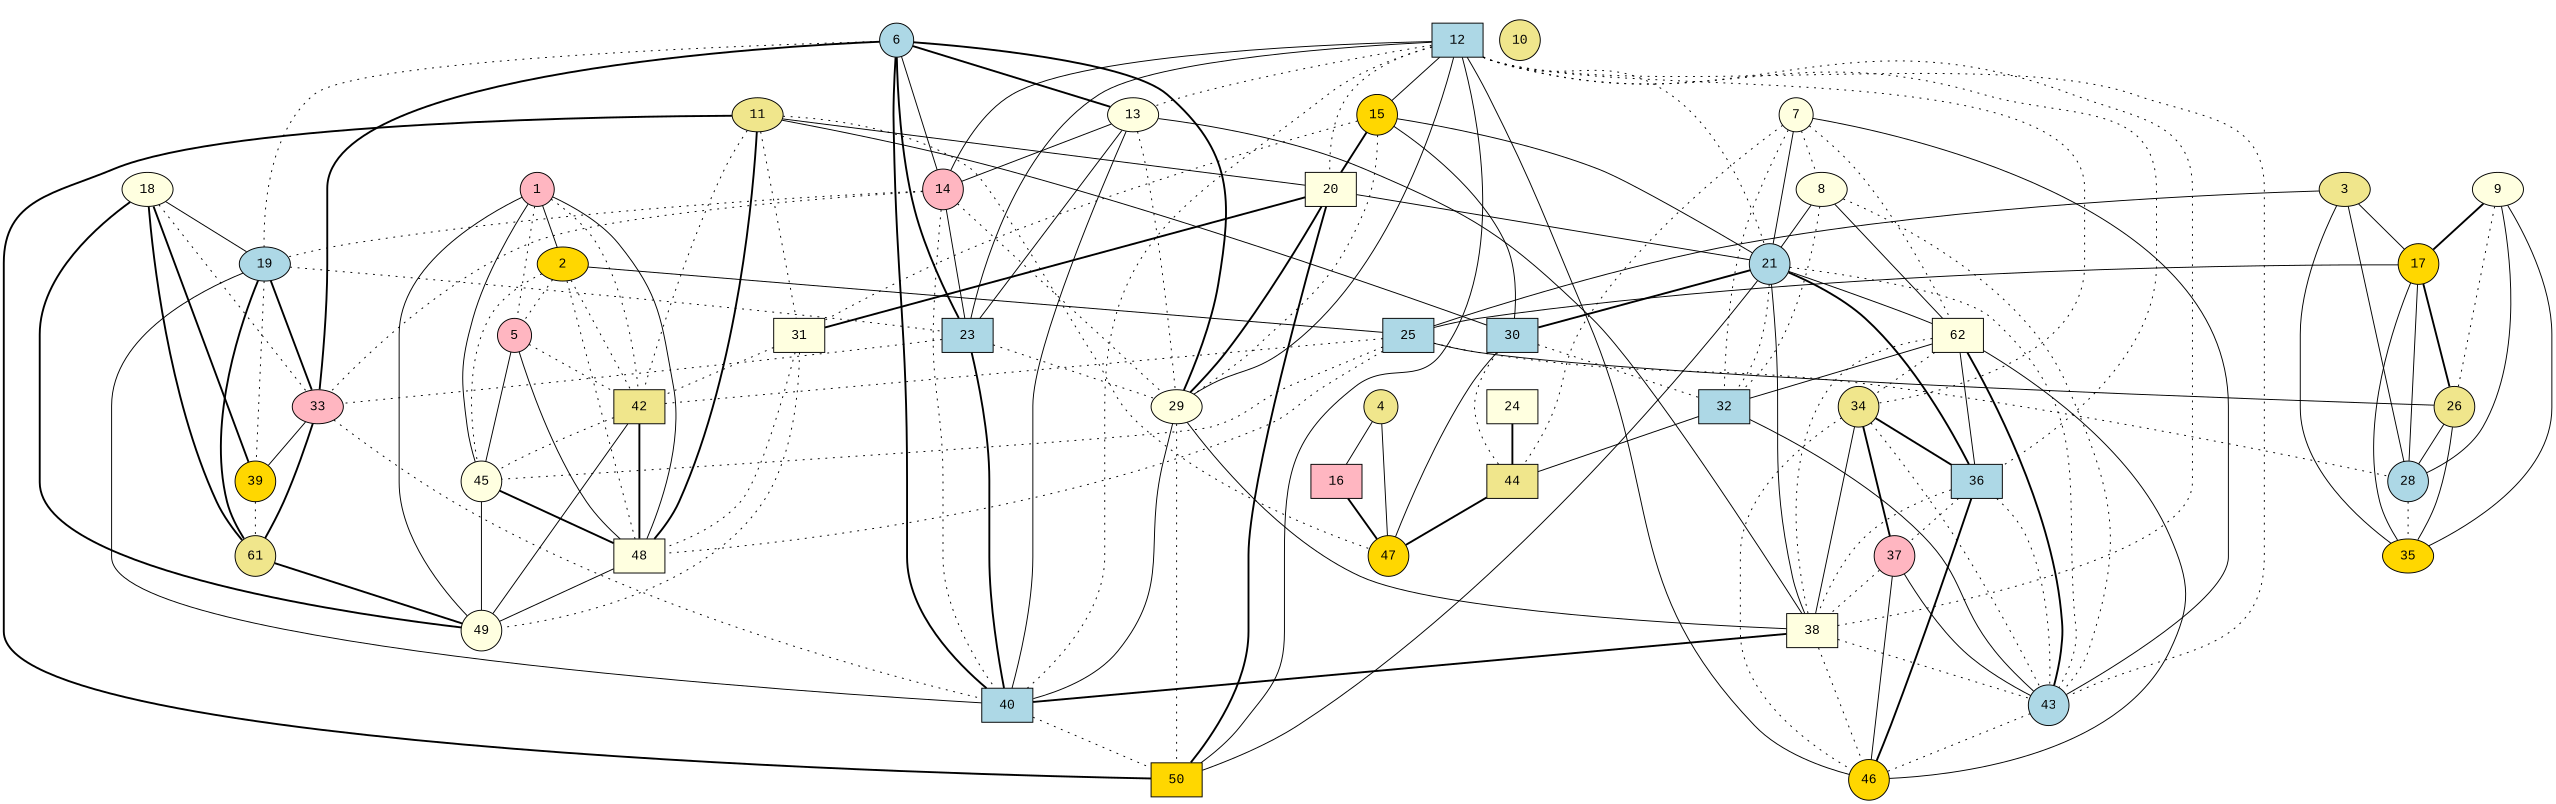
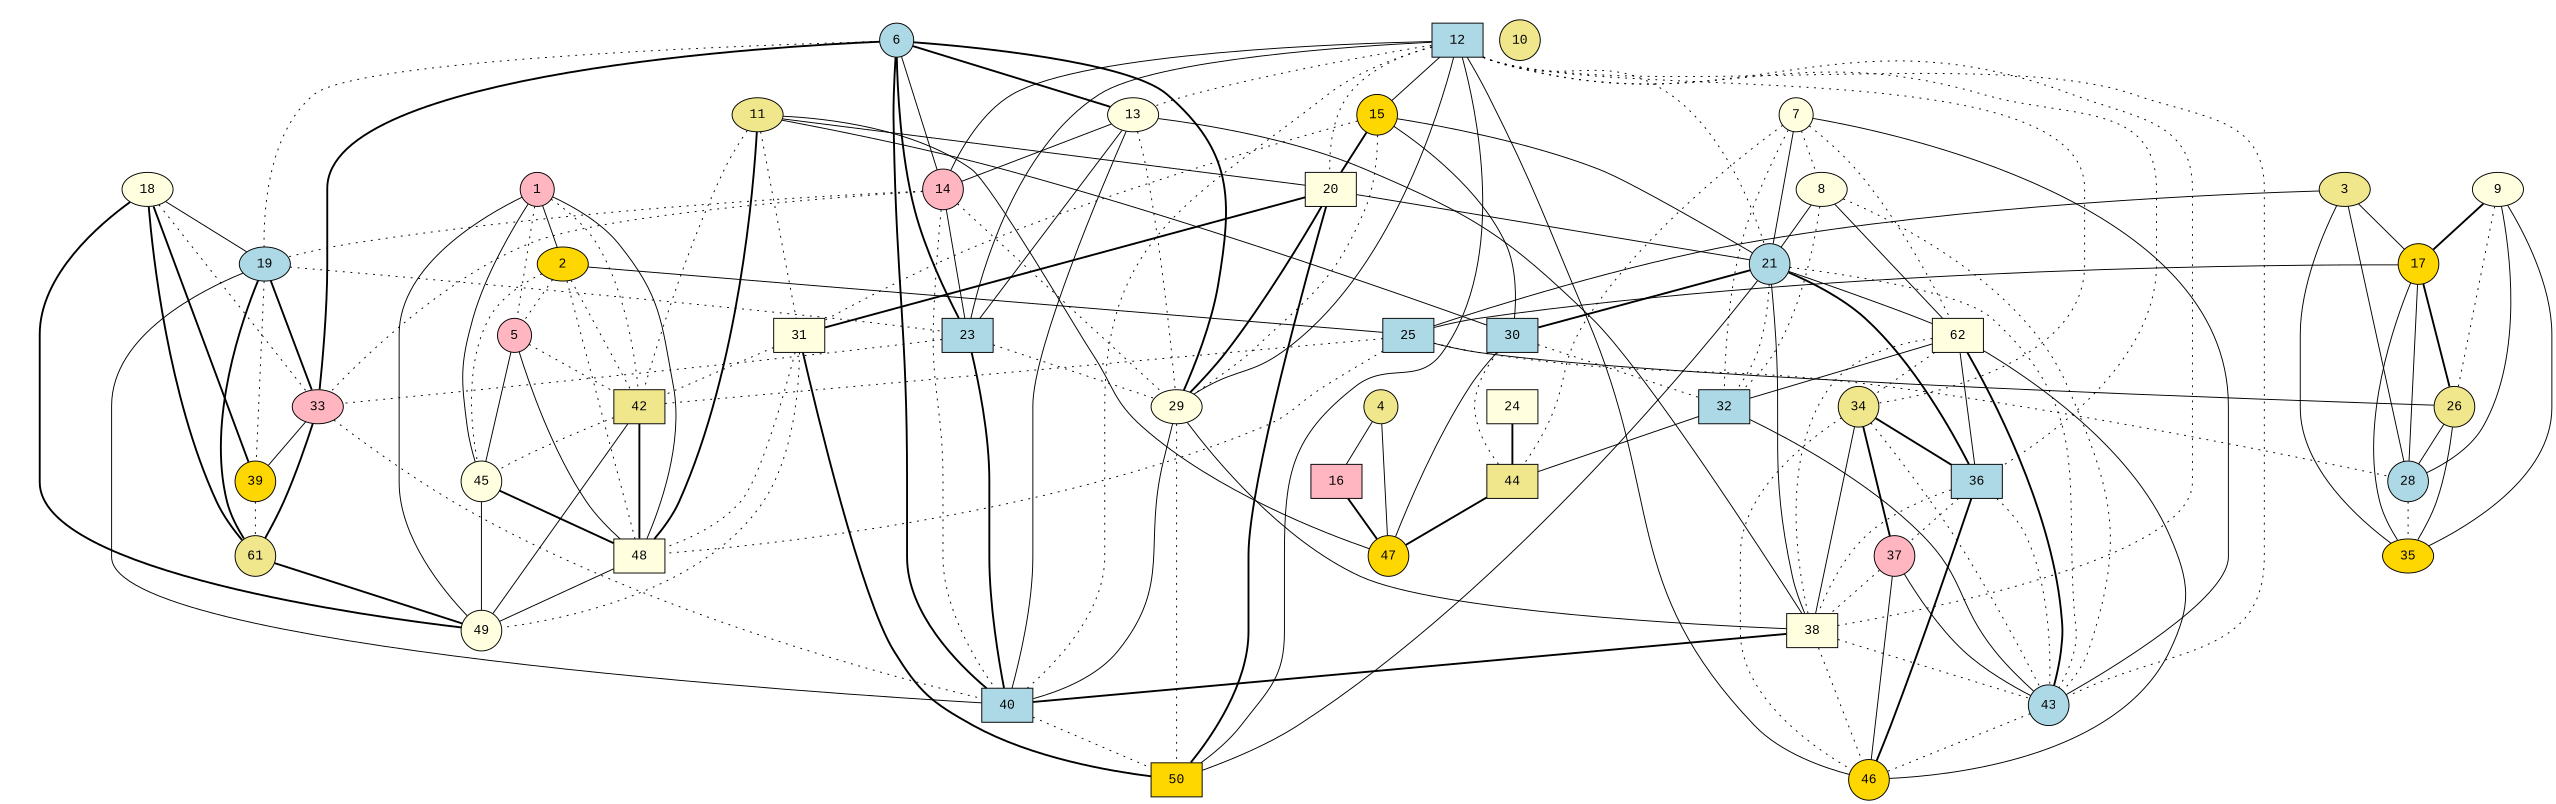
(1074, 324) -> (1074, 324)
(951, 450) -> none
(12, 640) -> (890, 644)
